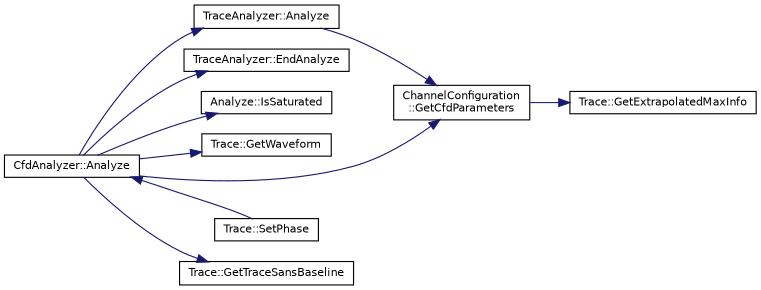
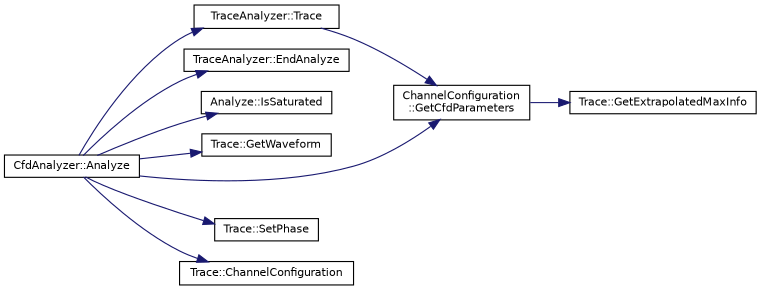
(267, 17) -> (267, 17)
(198, 199) -> (144, 201)
(267, 273) -> (267, 273)
